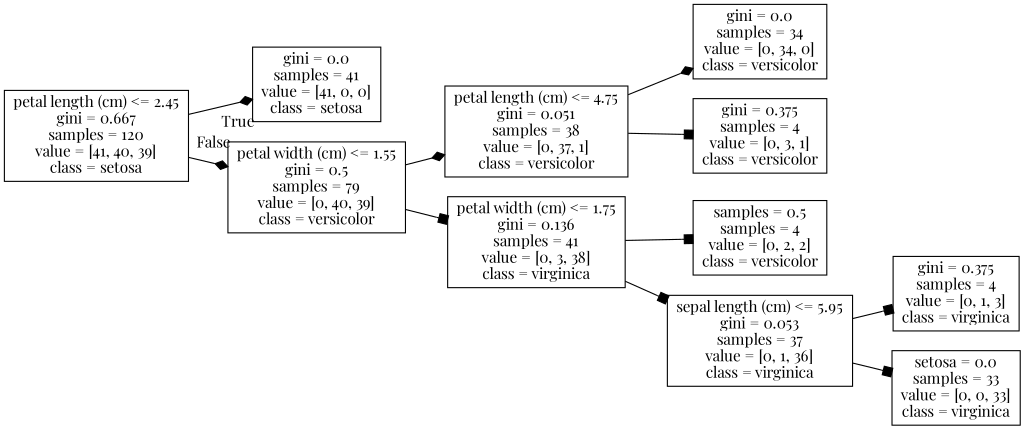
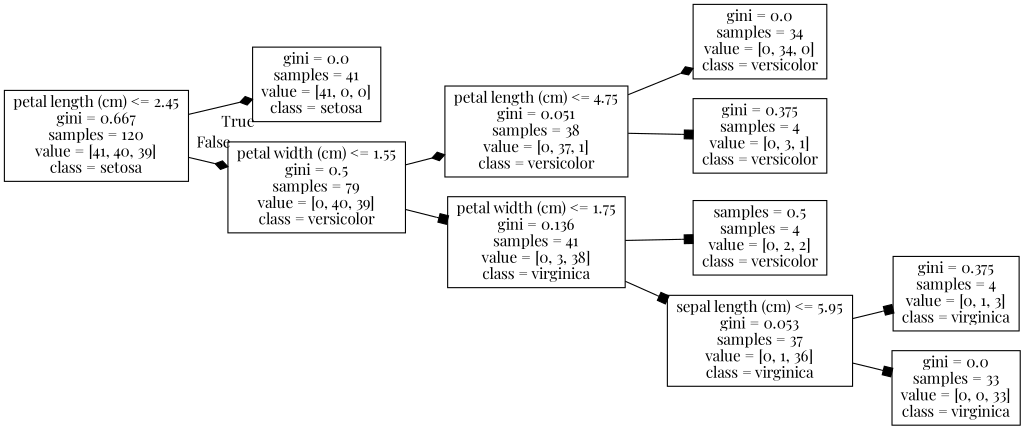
(956, 388) -> (956, 388)
